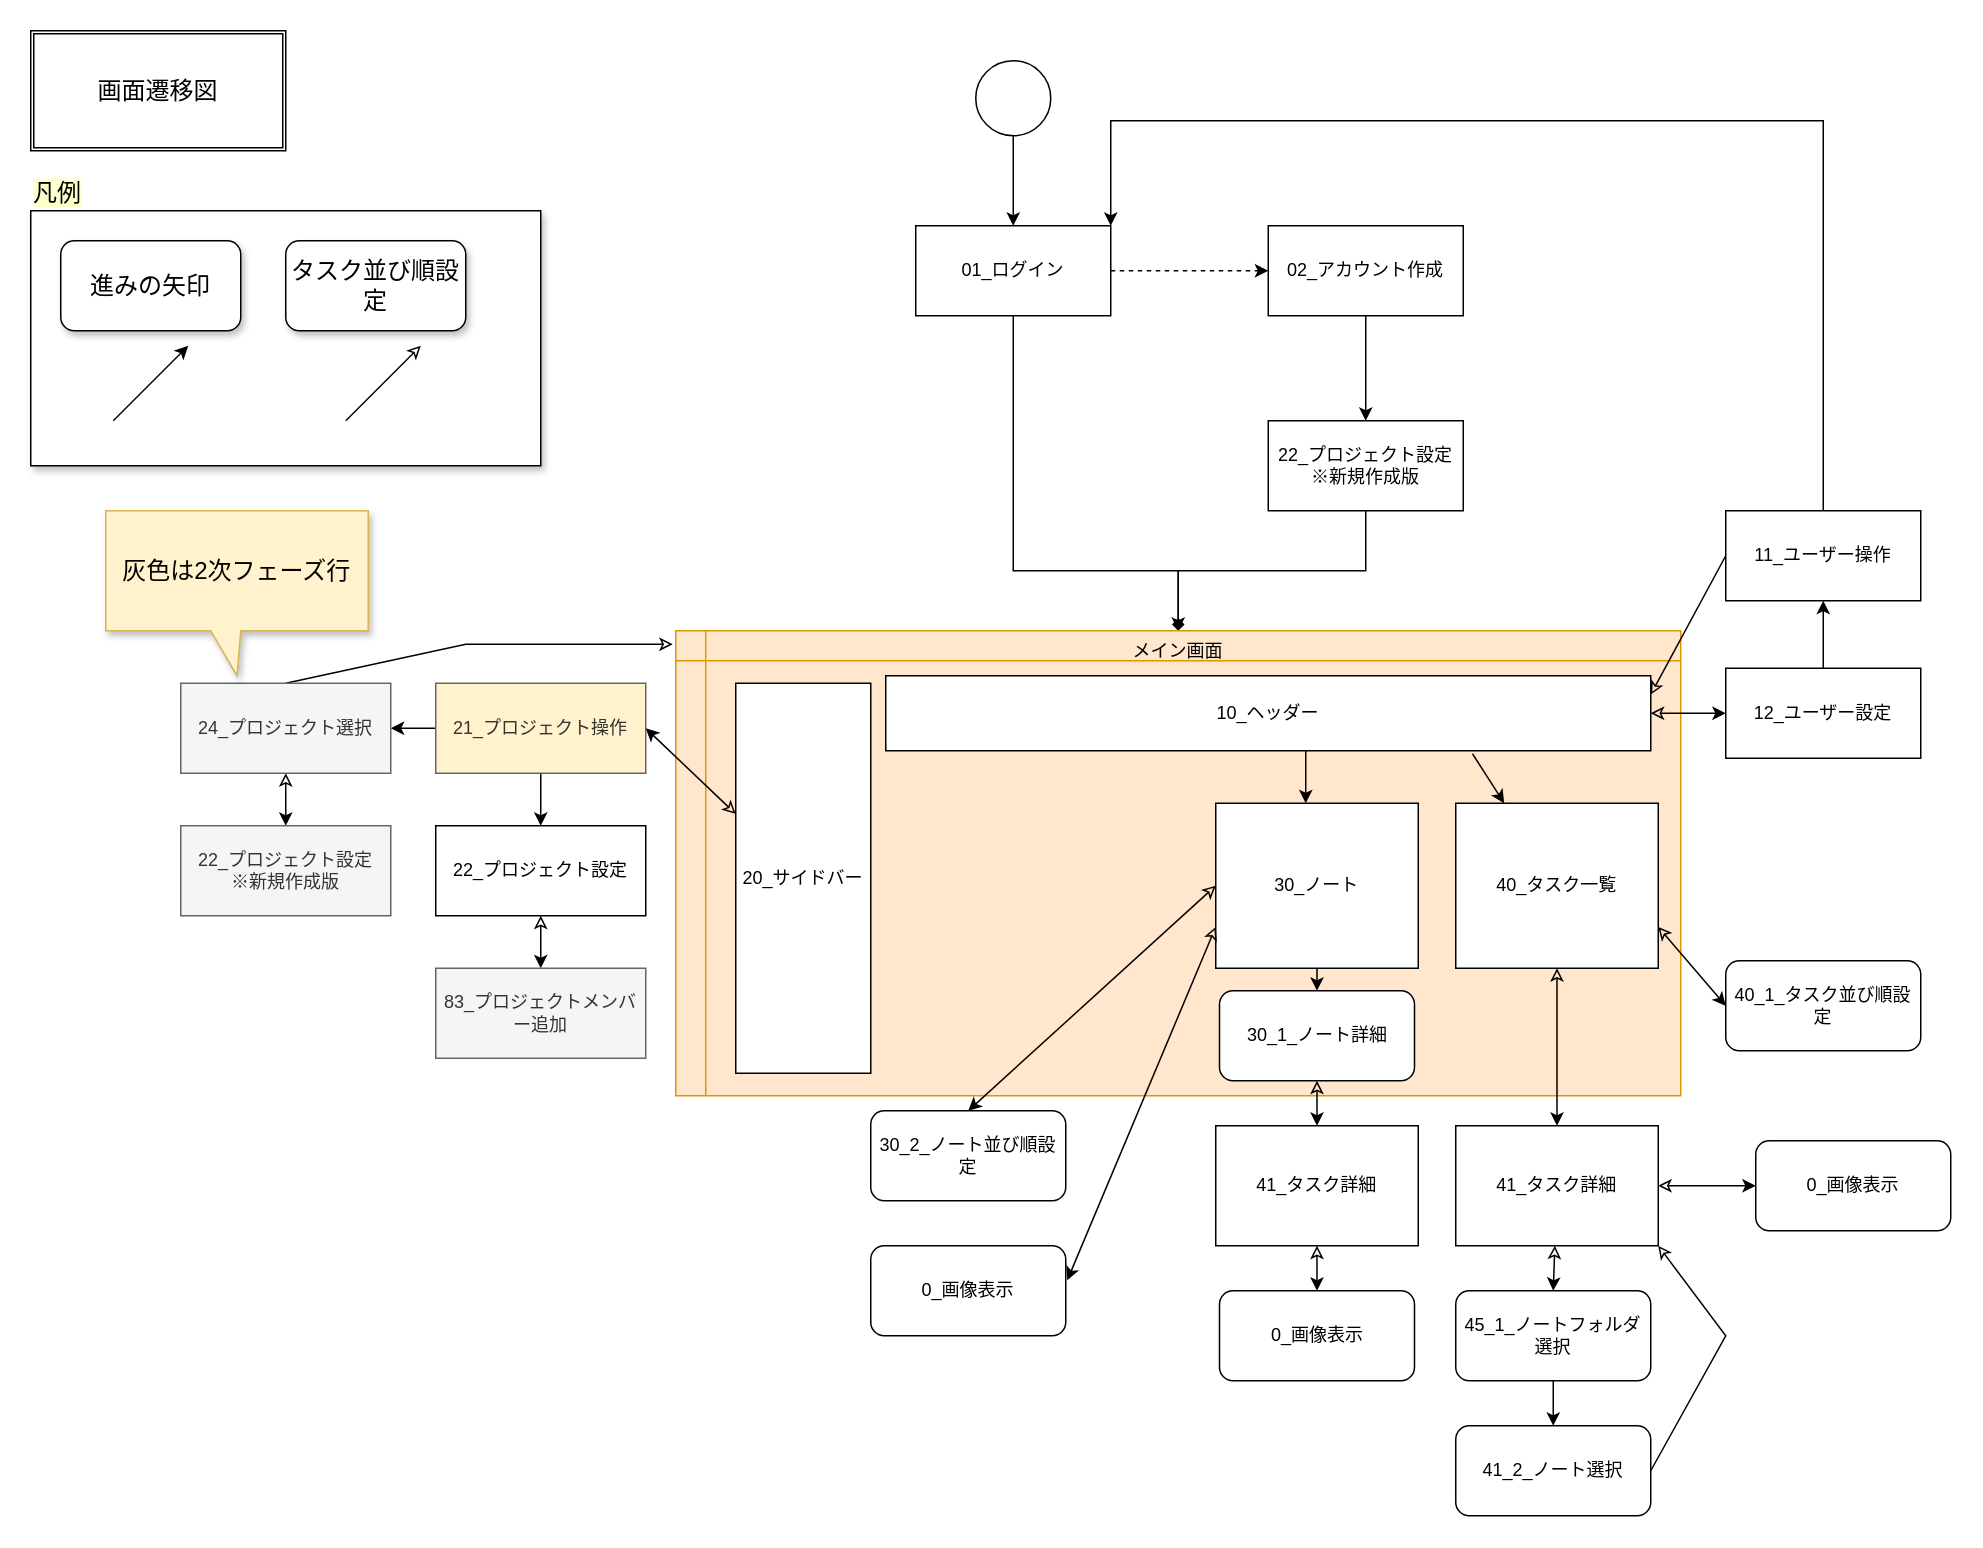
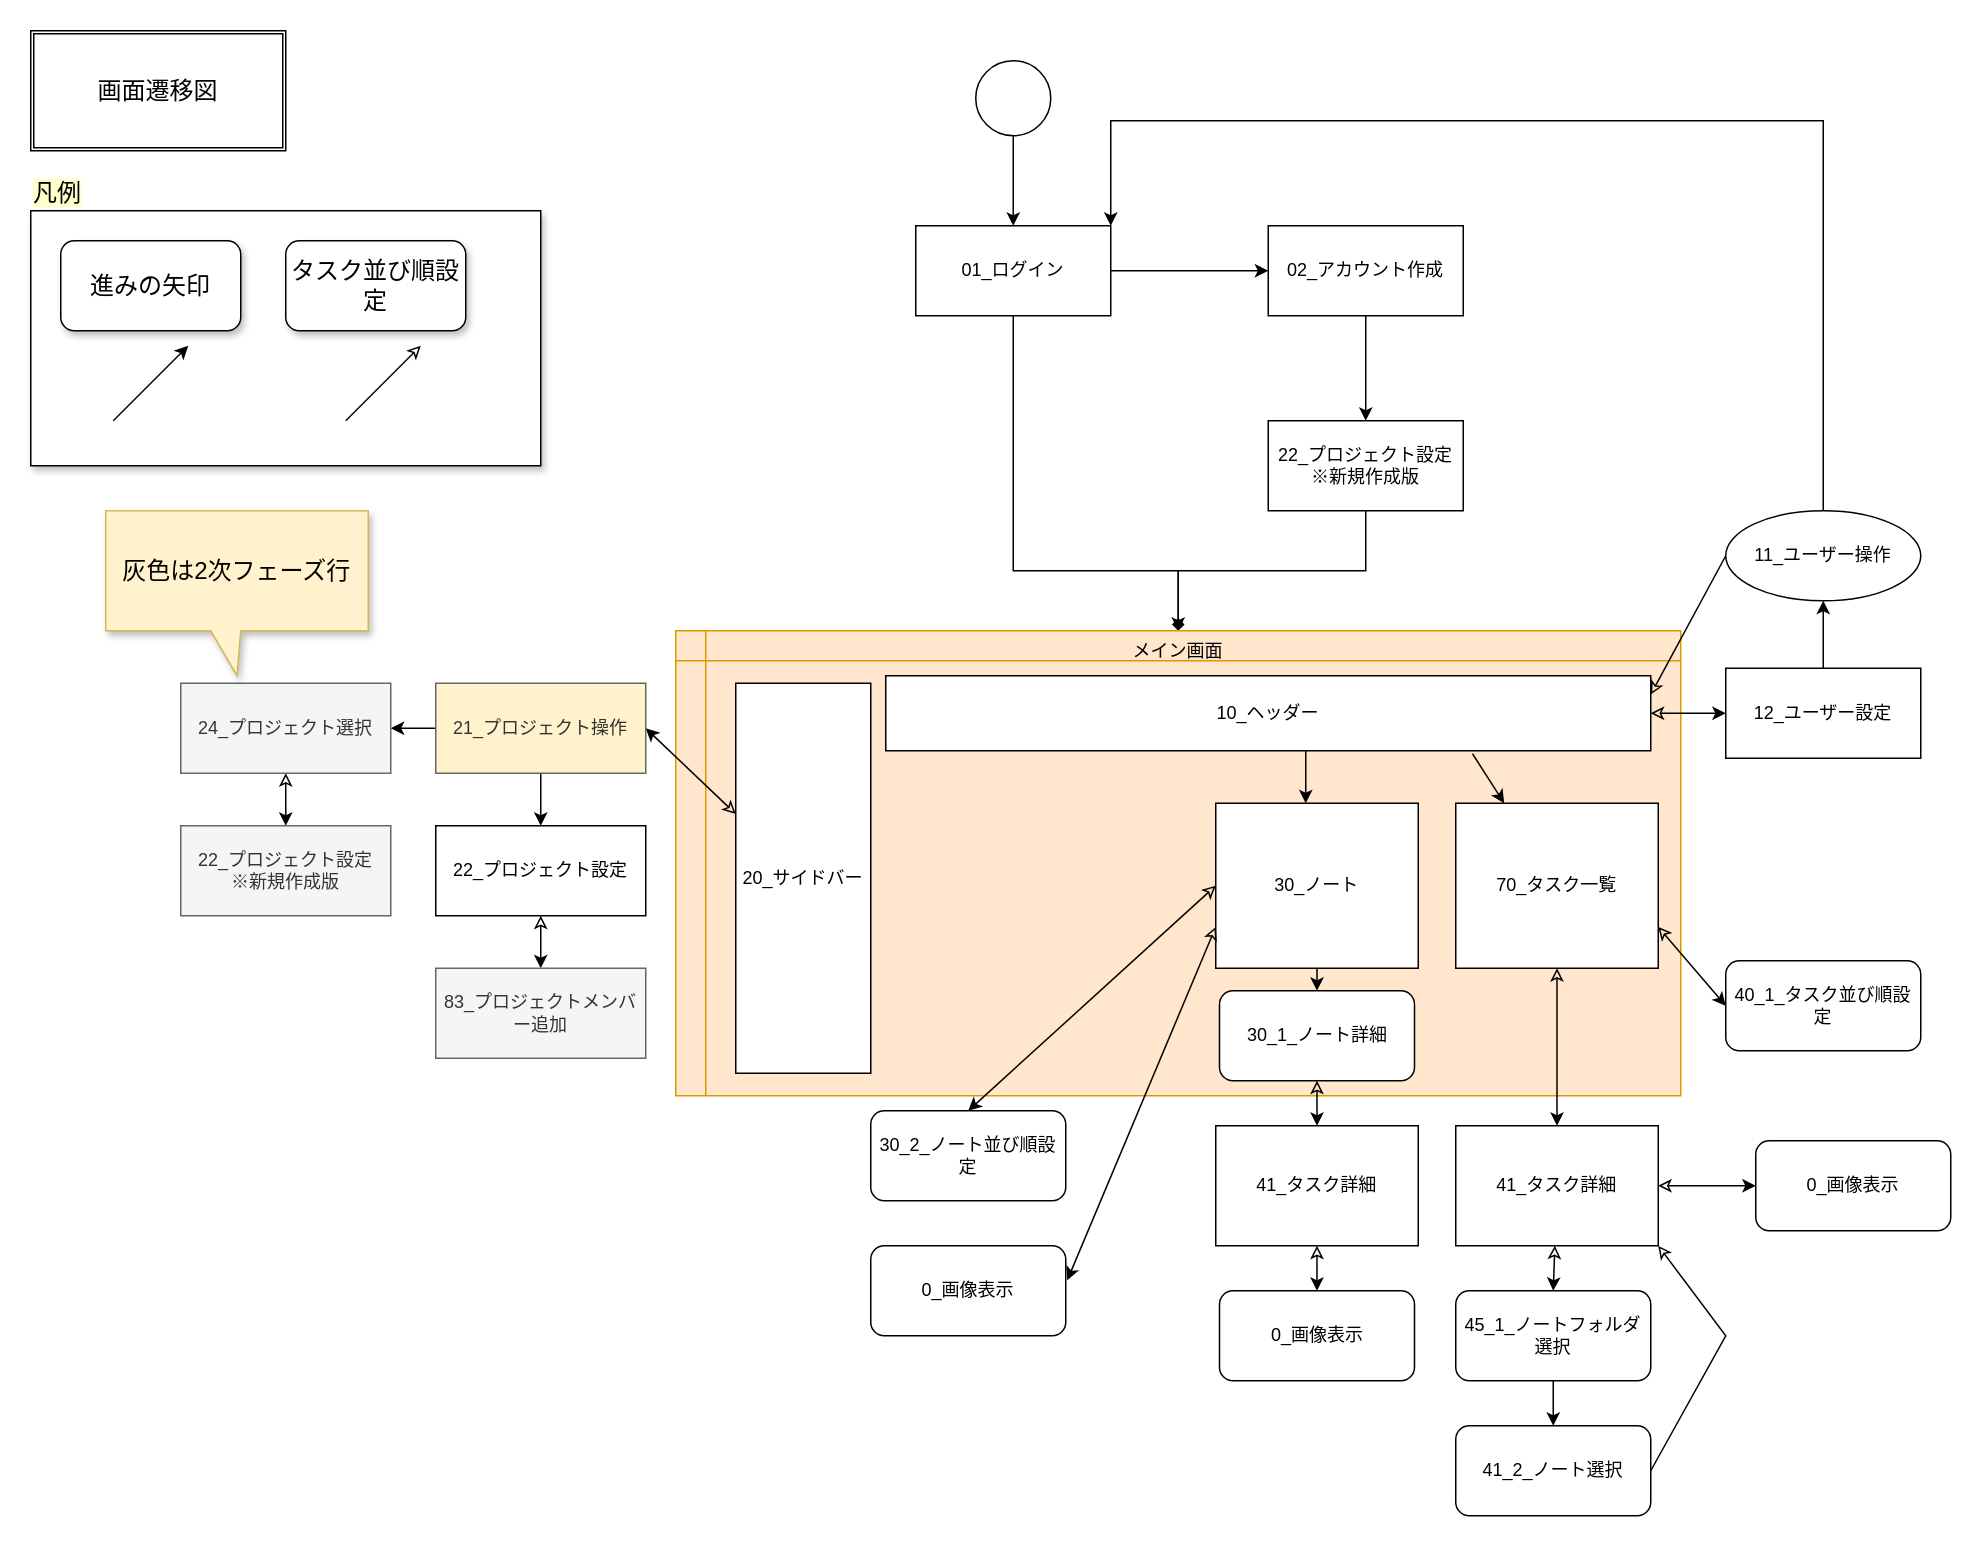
(1184, 271) -> (1184, 271)
(1823, 556) -> (1823, 556)
(473, 644) -> none
(1557, 886) -> (1557, 886)
